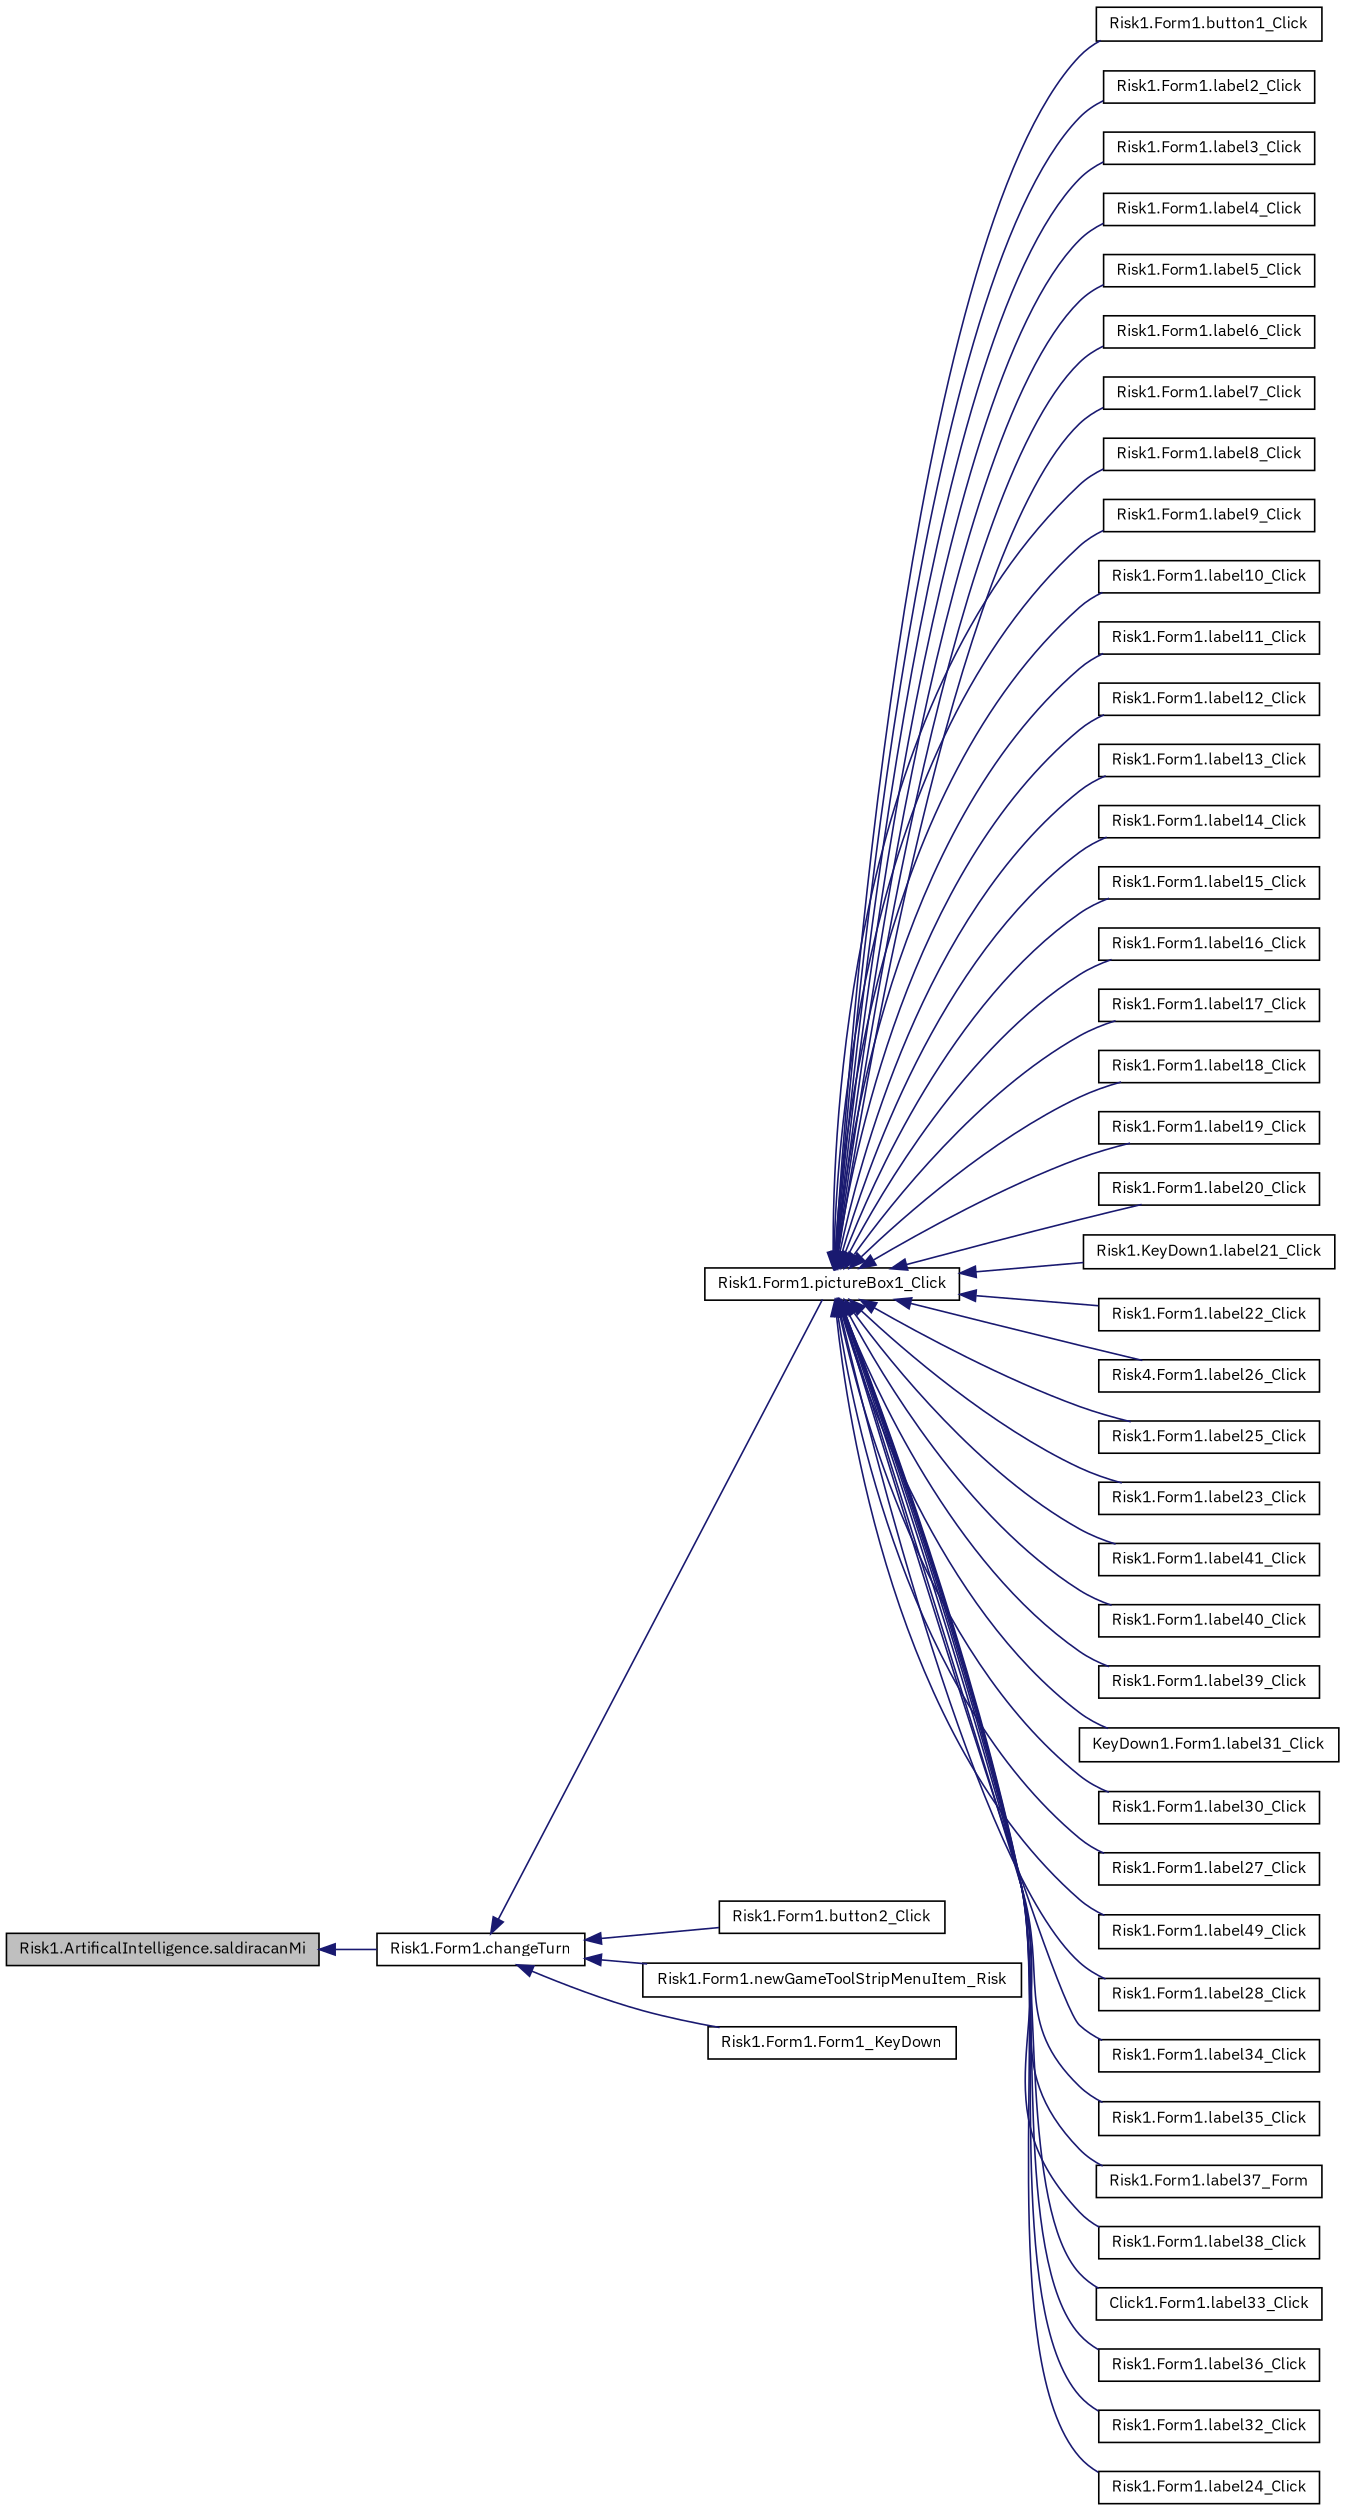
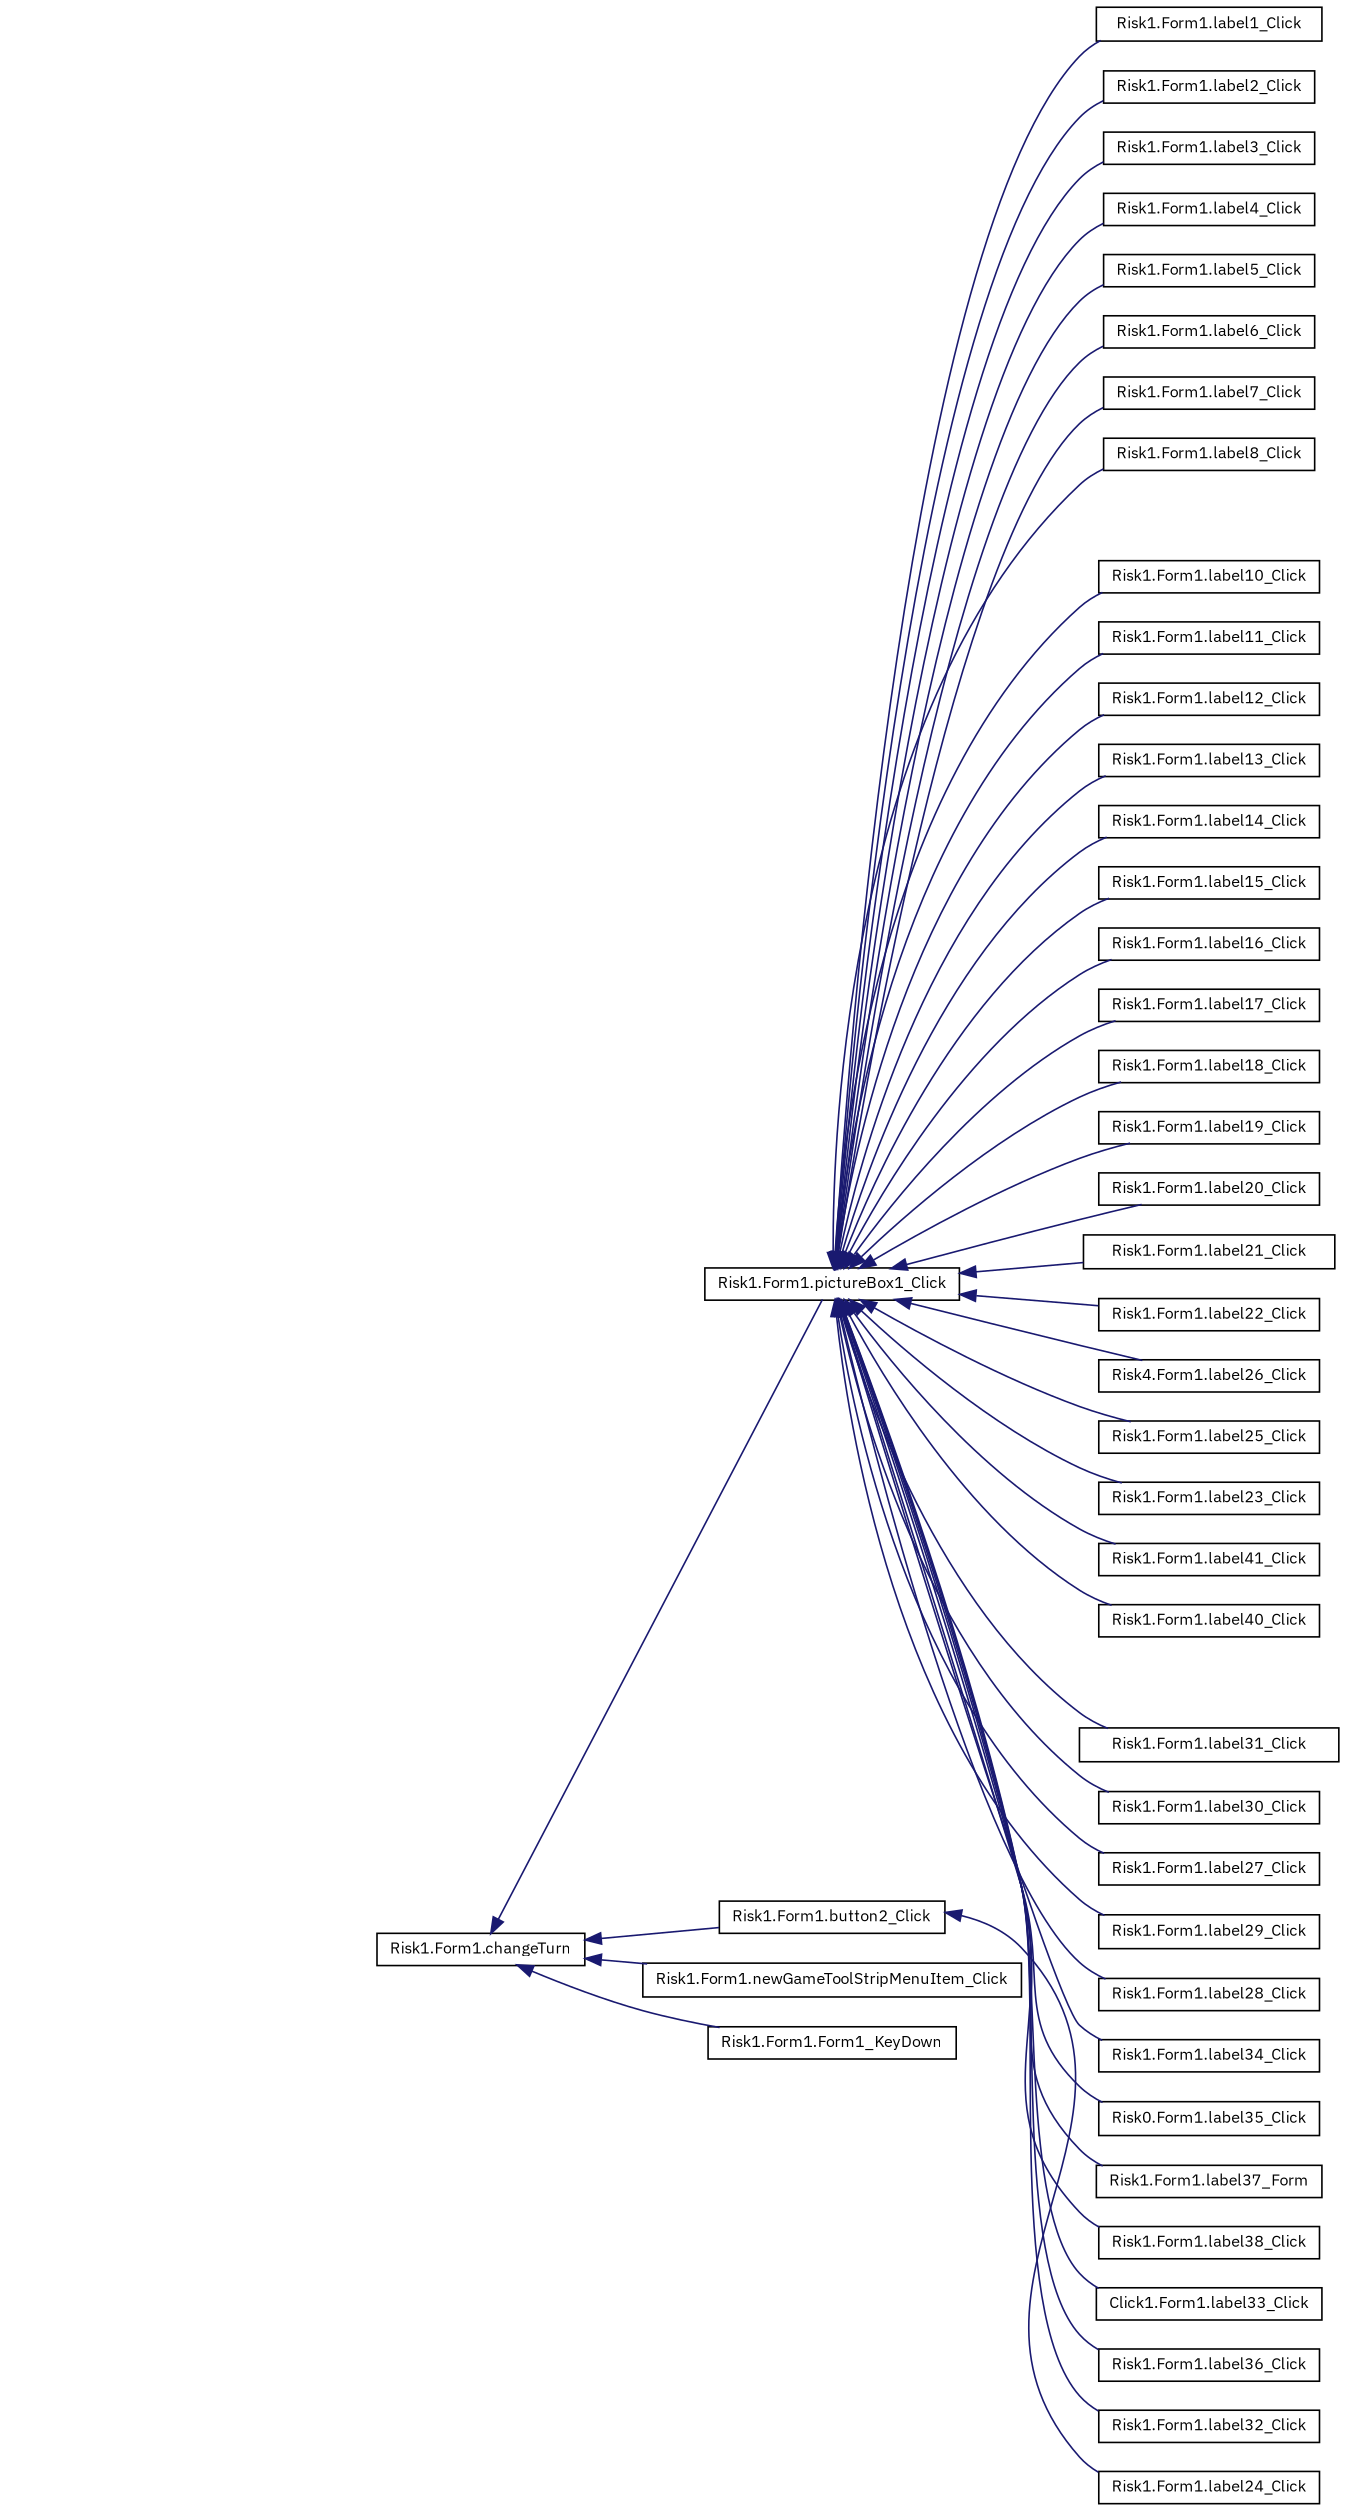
(1209, 24) -> (1209, 24)
(1209, 516) -> none
(1209, 1252) -> (1209, 1252)
(1209, 1682) -> none
(1209, 1745) -> (1209, 1745)
(1022, 1889) -> (1062, 2164)
(1209, 1932) -> (1209, 1932)
(163, 1949) -> none
(832, 1980) -> (832, 1980)
(1209, 2119) -> (1209, 2119)
